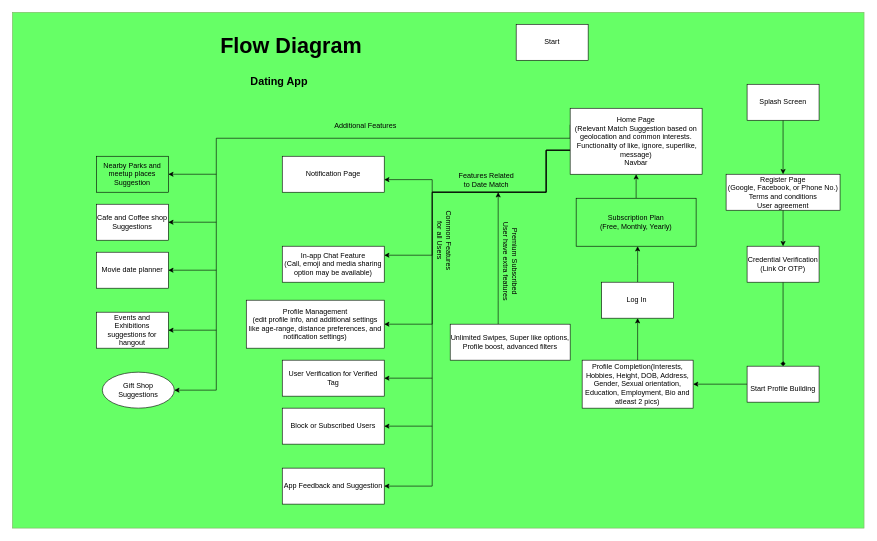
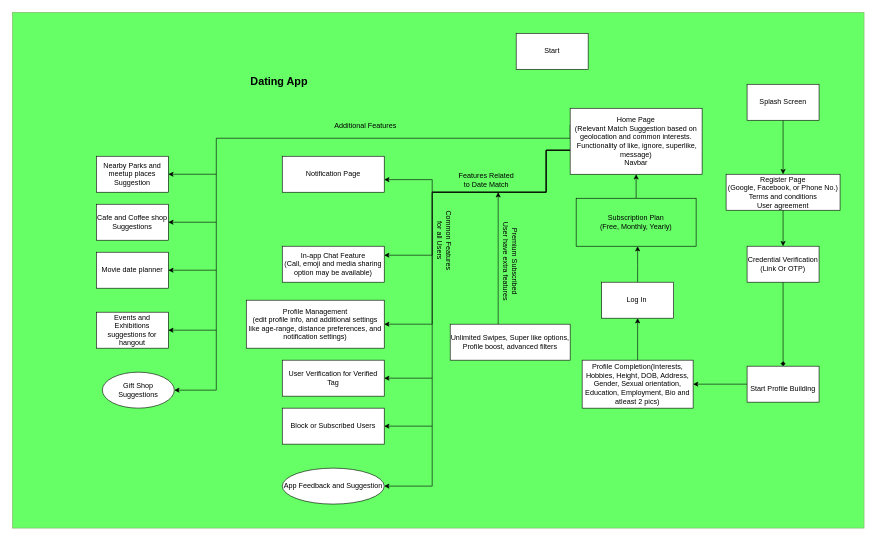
(552, 42) -> (552, 51)
(291, 45) -> none
(132, 174) -> (132, 174)
(333, 486) -> (333, 486)
